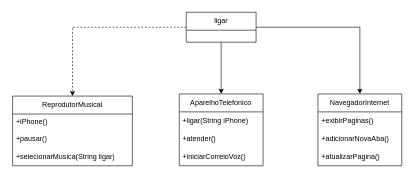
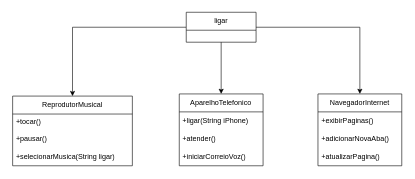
(96, 27) -> (96, 27)
(33, 122) -> (32, 122)
